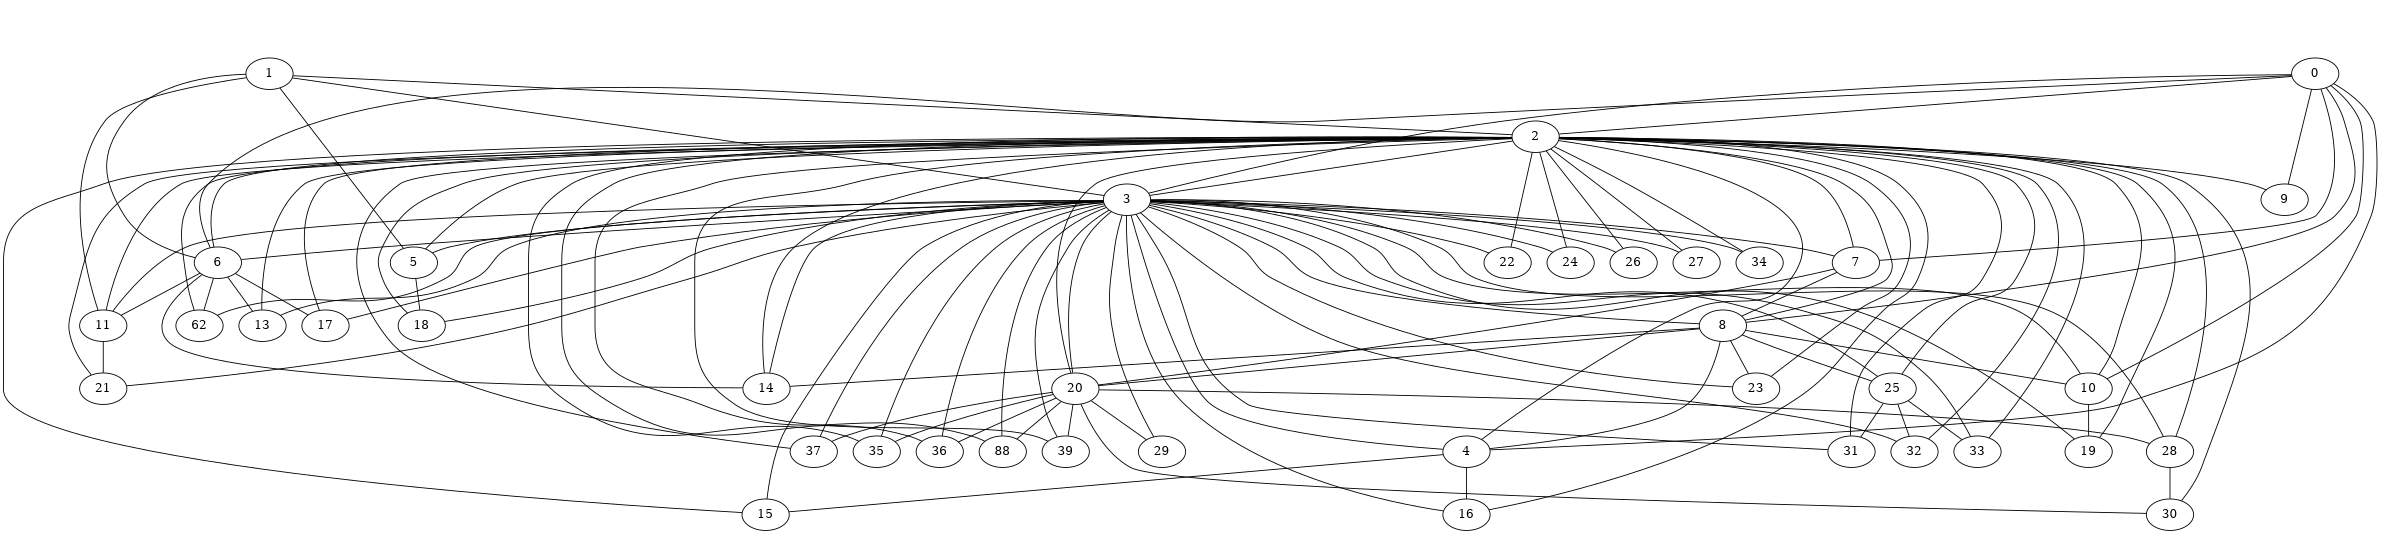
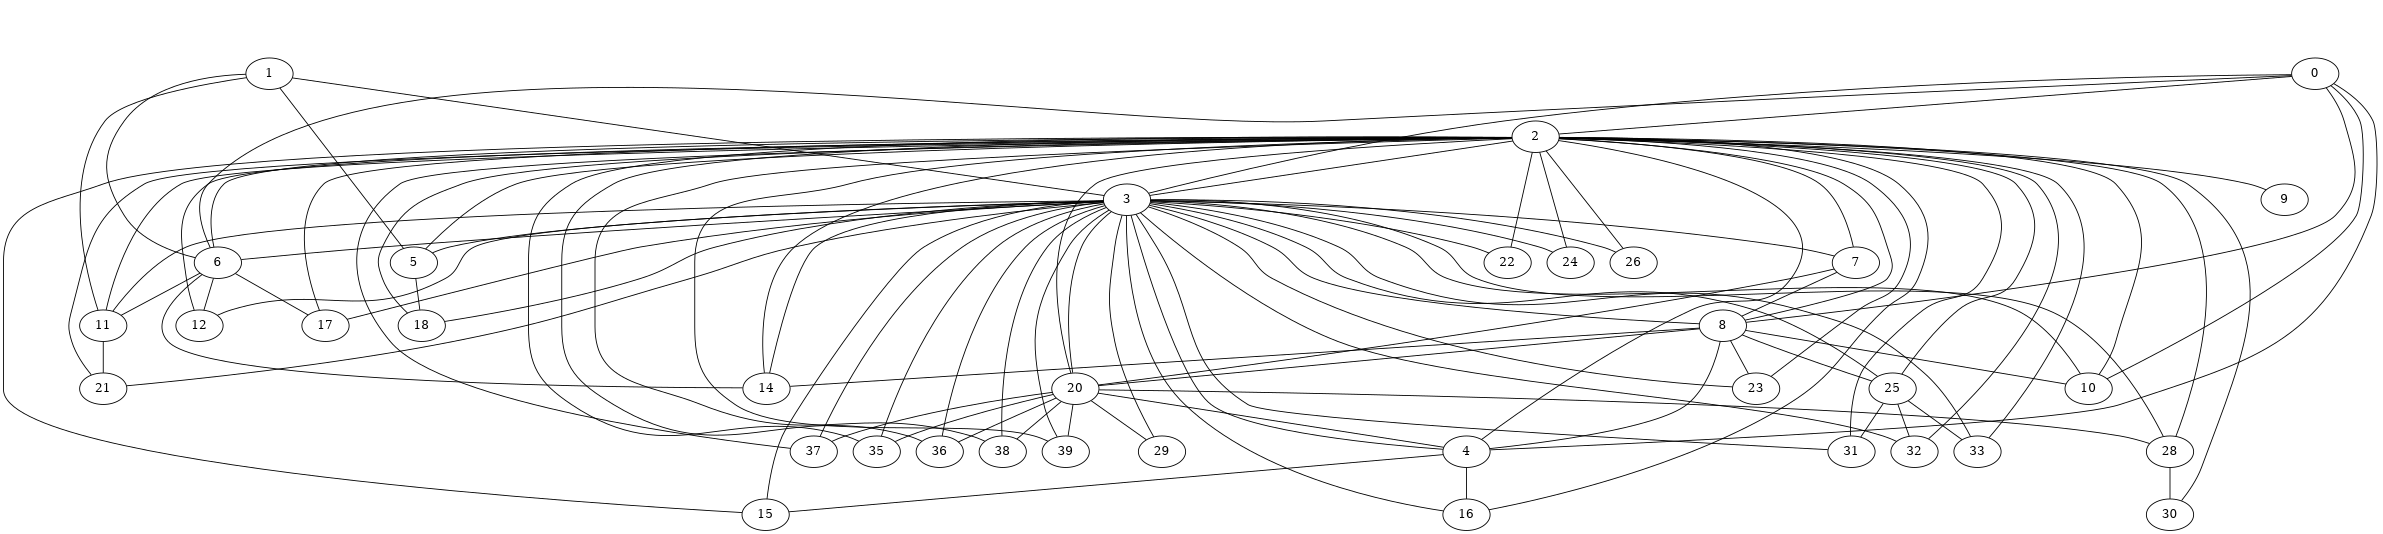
(903, 105) -> none
(2300, 137) -> none
(2164, 238) -> none
(1697, 263) -> none
(1760, 263) -> none
(200, 326) -> (200, 326)
(262, 326) -> none
(1003, 452) -> (1003, 452)
(2089, 452) -> none
(1597, 499) -> (1271, 420)
